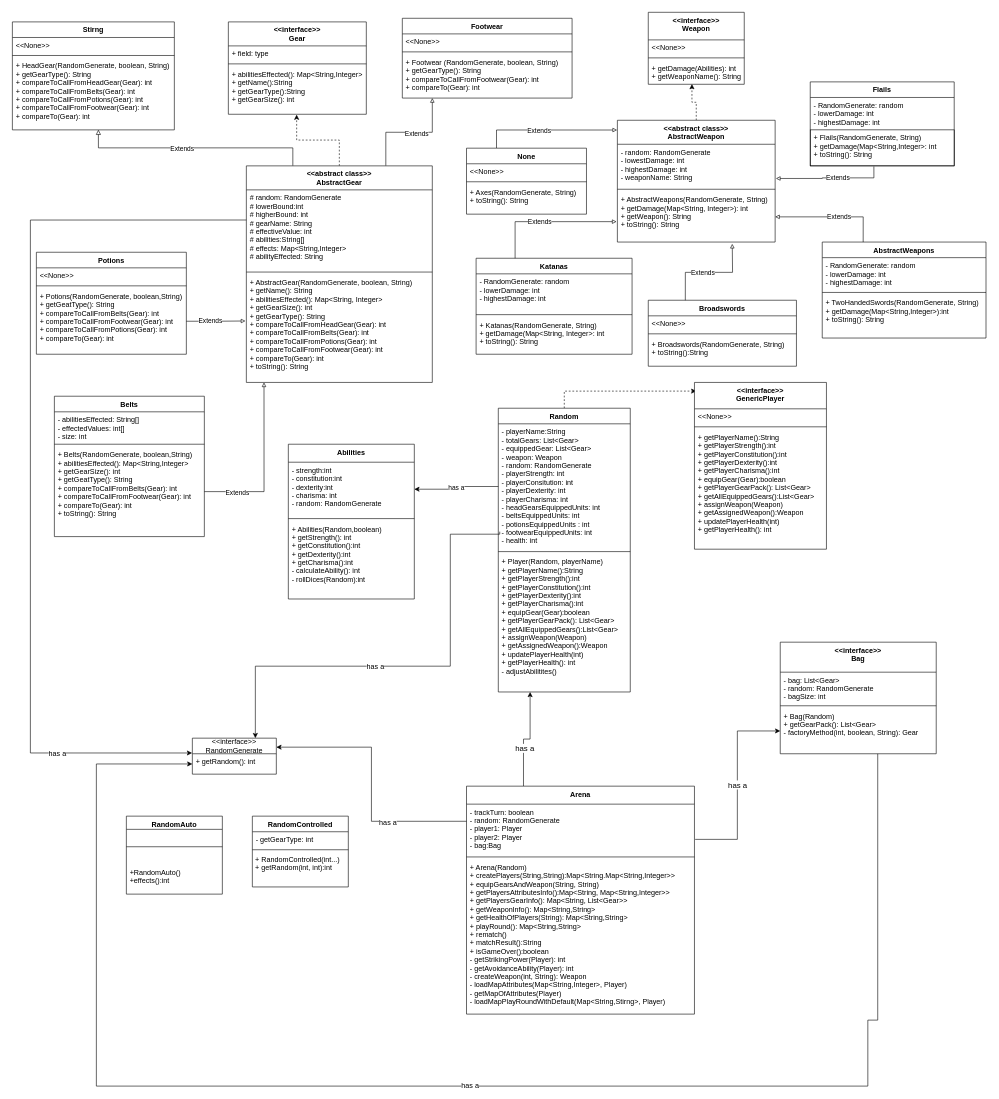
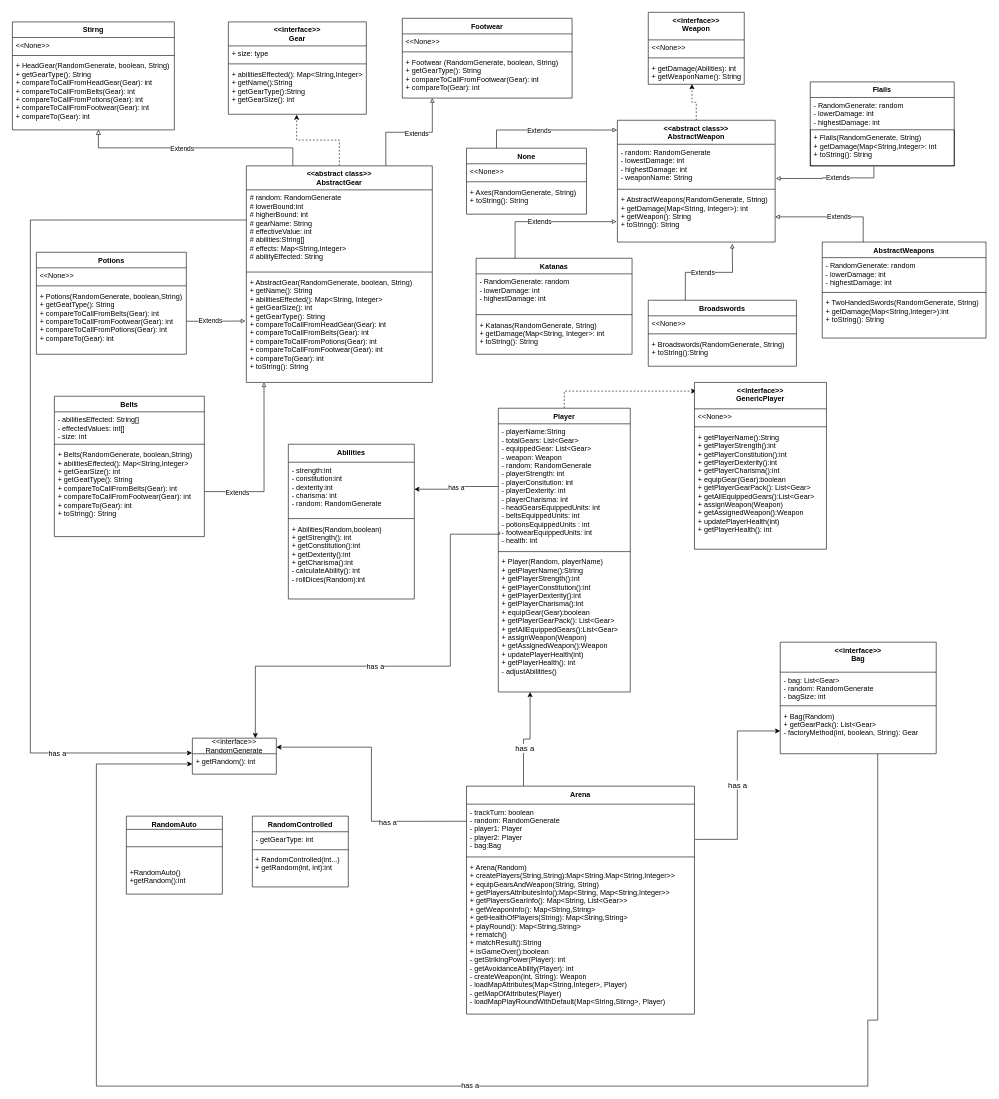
(253, 54) -> (252, 54)
(564, 416) -> (564, 416)
(156, 872) -> (156, 872)
